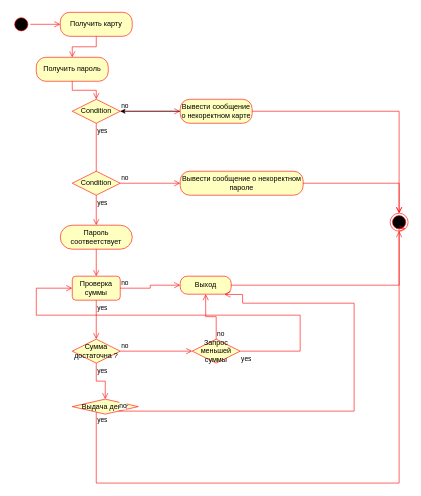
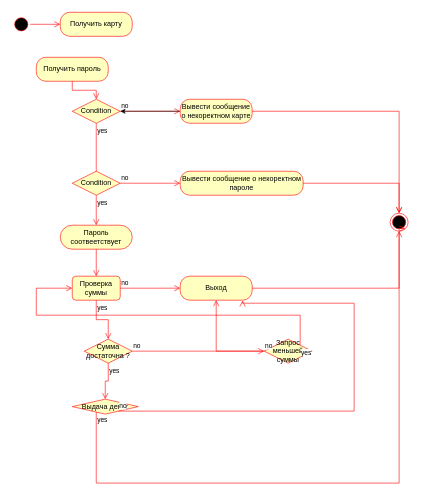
(85, 47) -> none
(206, 285) -> (216, 288)
(96, 351) -> (108, 351)
(216, 351) -> (288, 351)
